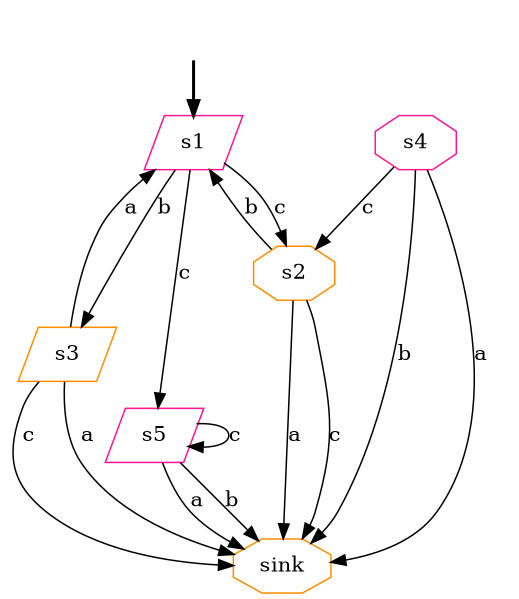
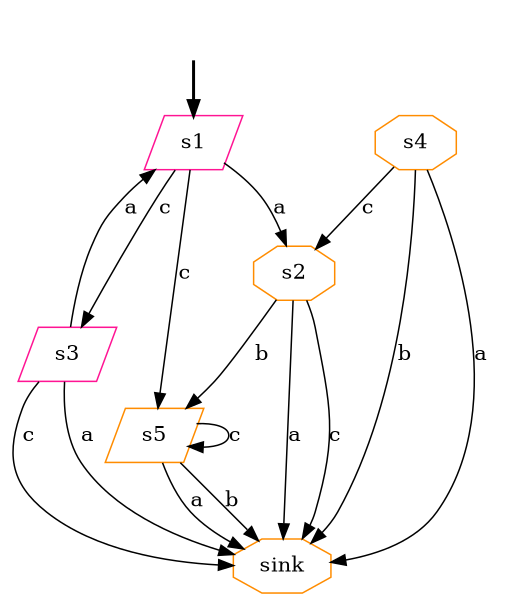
(416, 143) -> (416, 143)
(165, 208) -> (165, 208)
(280, 208) -> (280, 208)
(243, 217) -> (239, 351)
(67, 354) -> (67, 354)
(155, 435) -> (155, 435)
